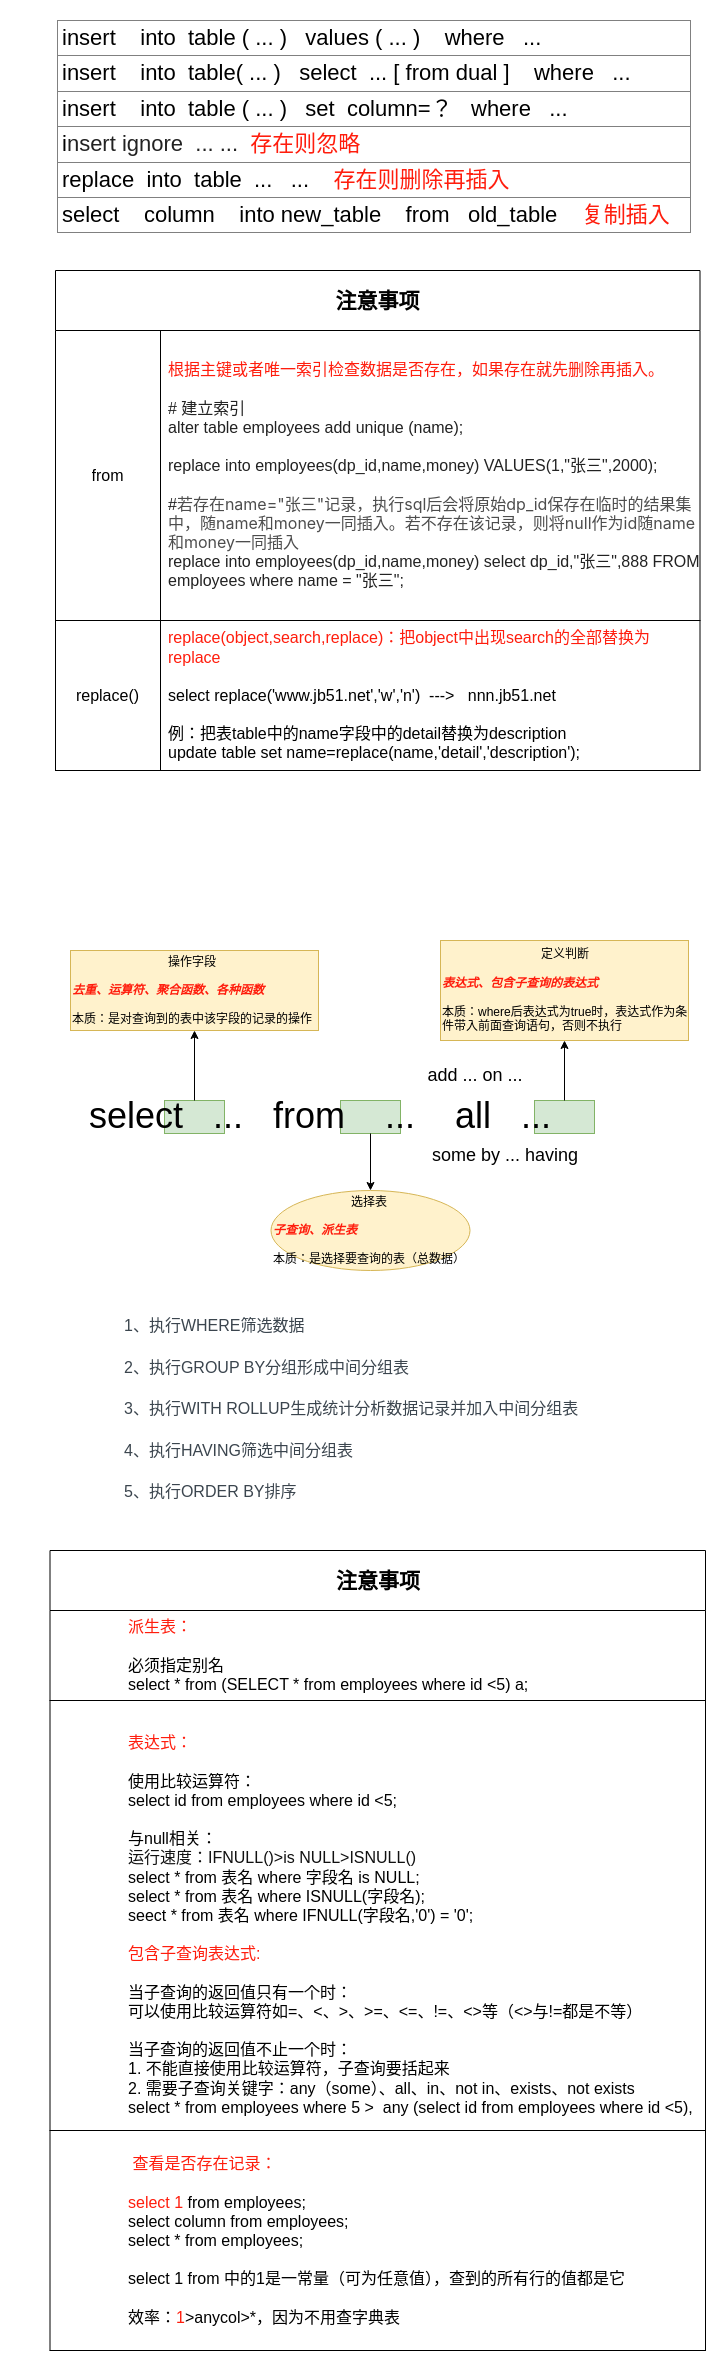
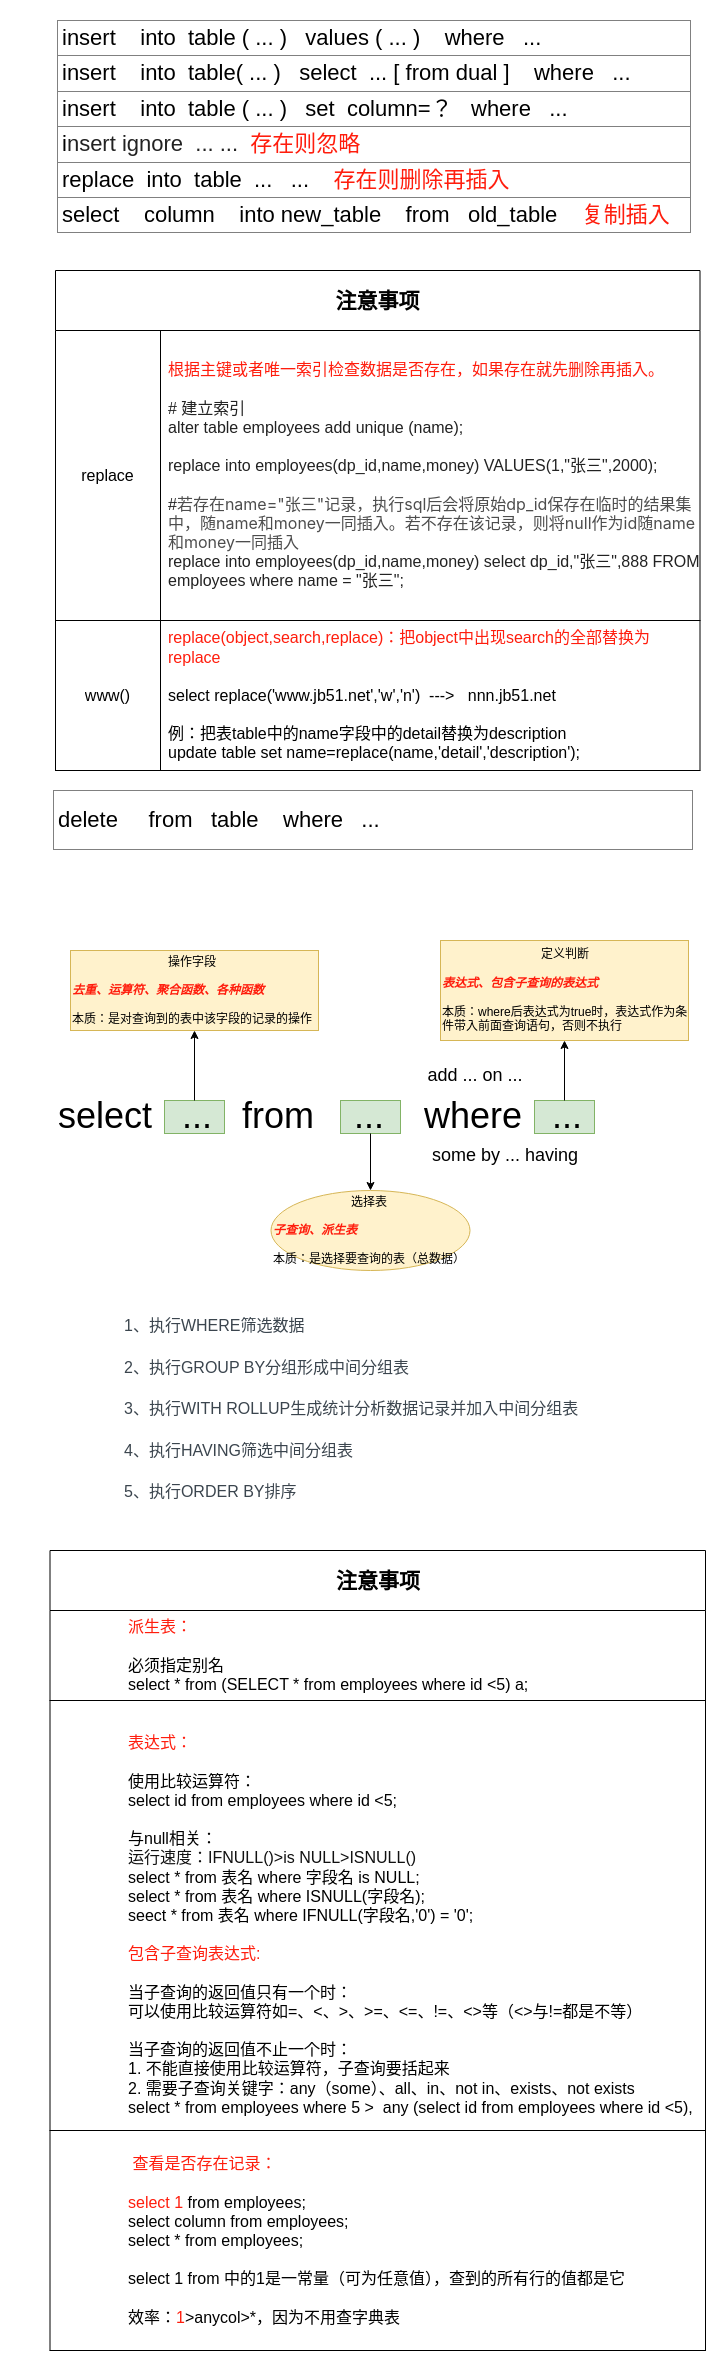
(108, 476) -> (108, 476)
(108, 696) -> (108, 696)
none -> (374, 821)
(321, 1116) -> (321, 1116)
